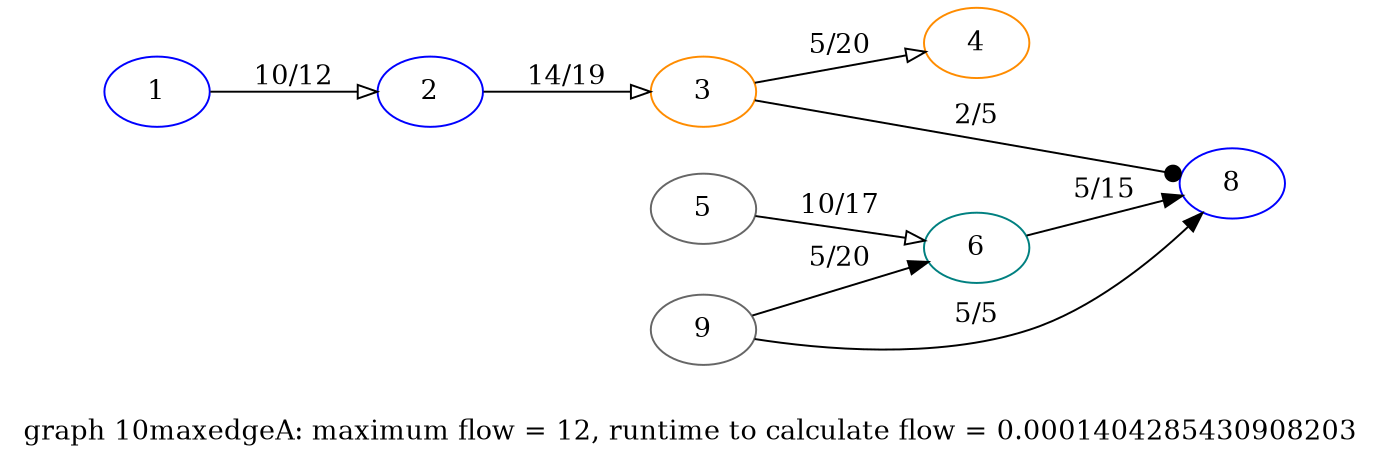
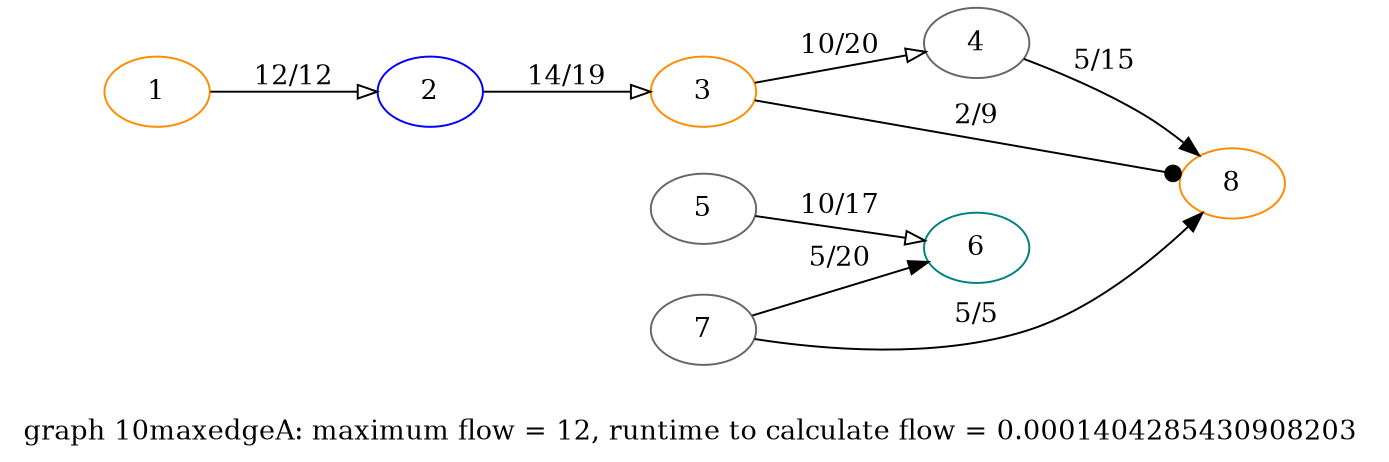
(977, 43) -> (977, 43)
(840, 46) -> (840, 46)
(294, 77) -> (294, 77)
(157, 92) -> (157, 92)
(977, 116) -> (977, 116)
(1232, 183) -> (1232, 183)
(1095, 218) -> (1107, 95)
(703, 330) -> (703, 330)
